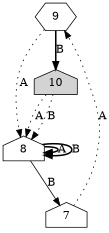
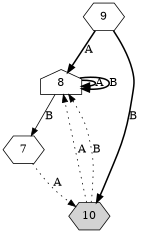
(18, 76) -> (84, 48)
(56, 83) -> (89, 216)
(99, 121) -> (49, 184)
(66, 216) -> (24, 150)
